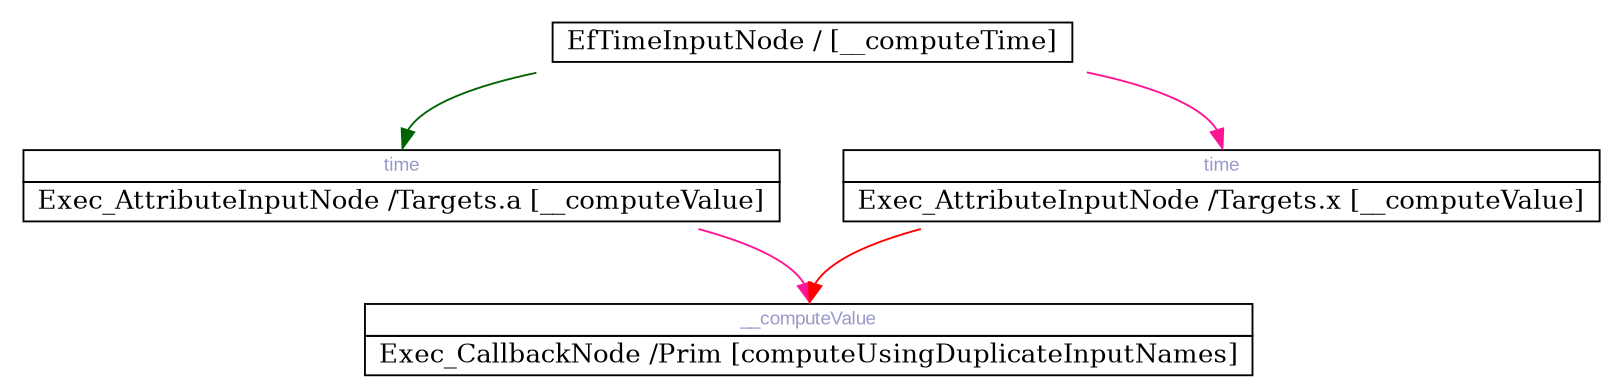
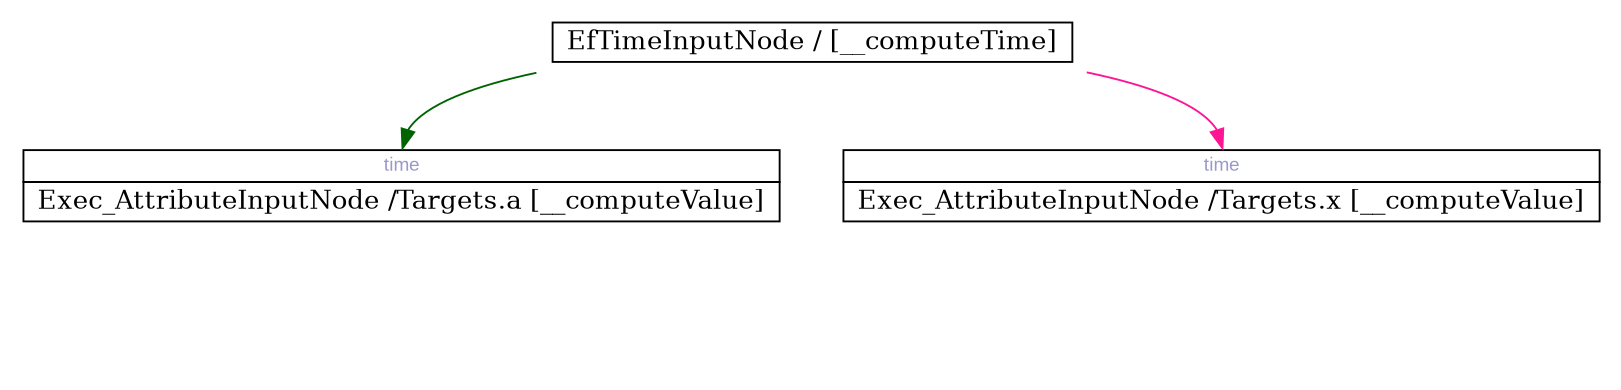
(808, 340) -> none
